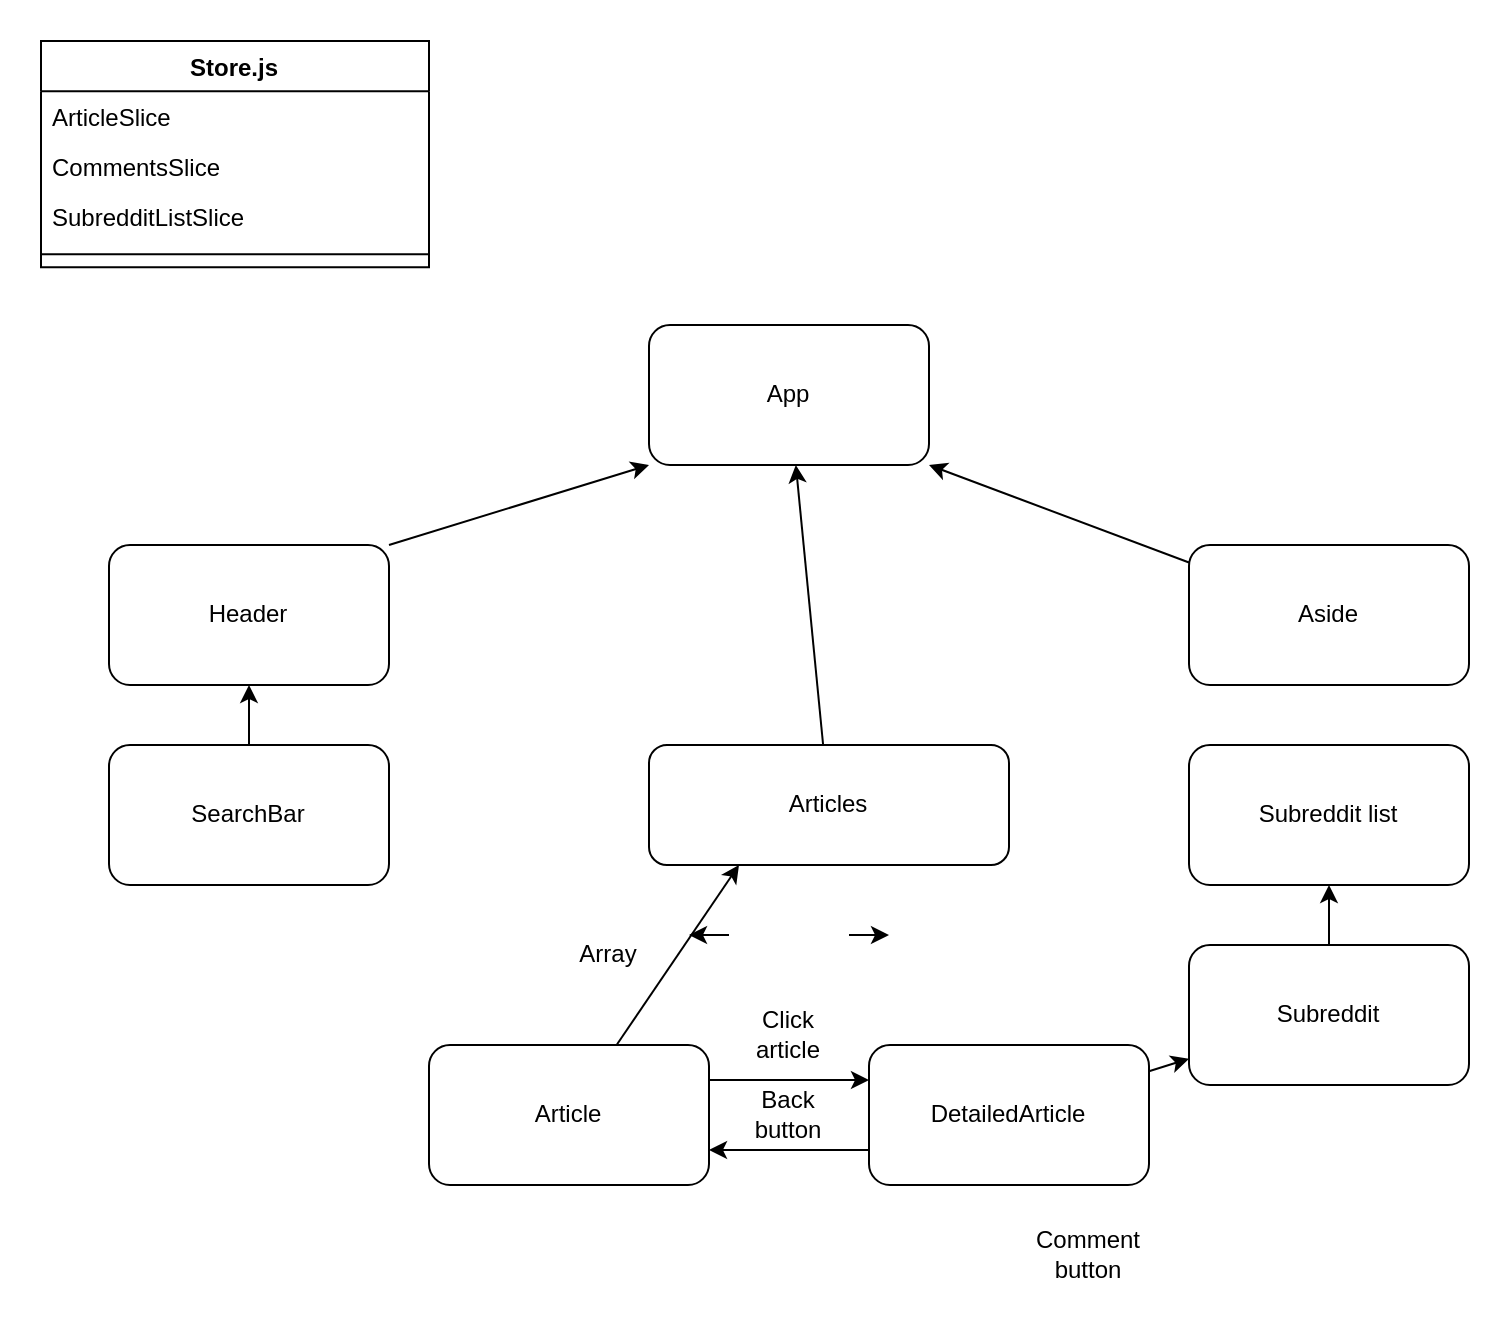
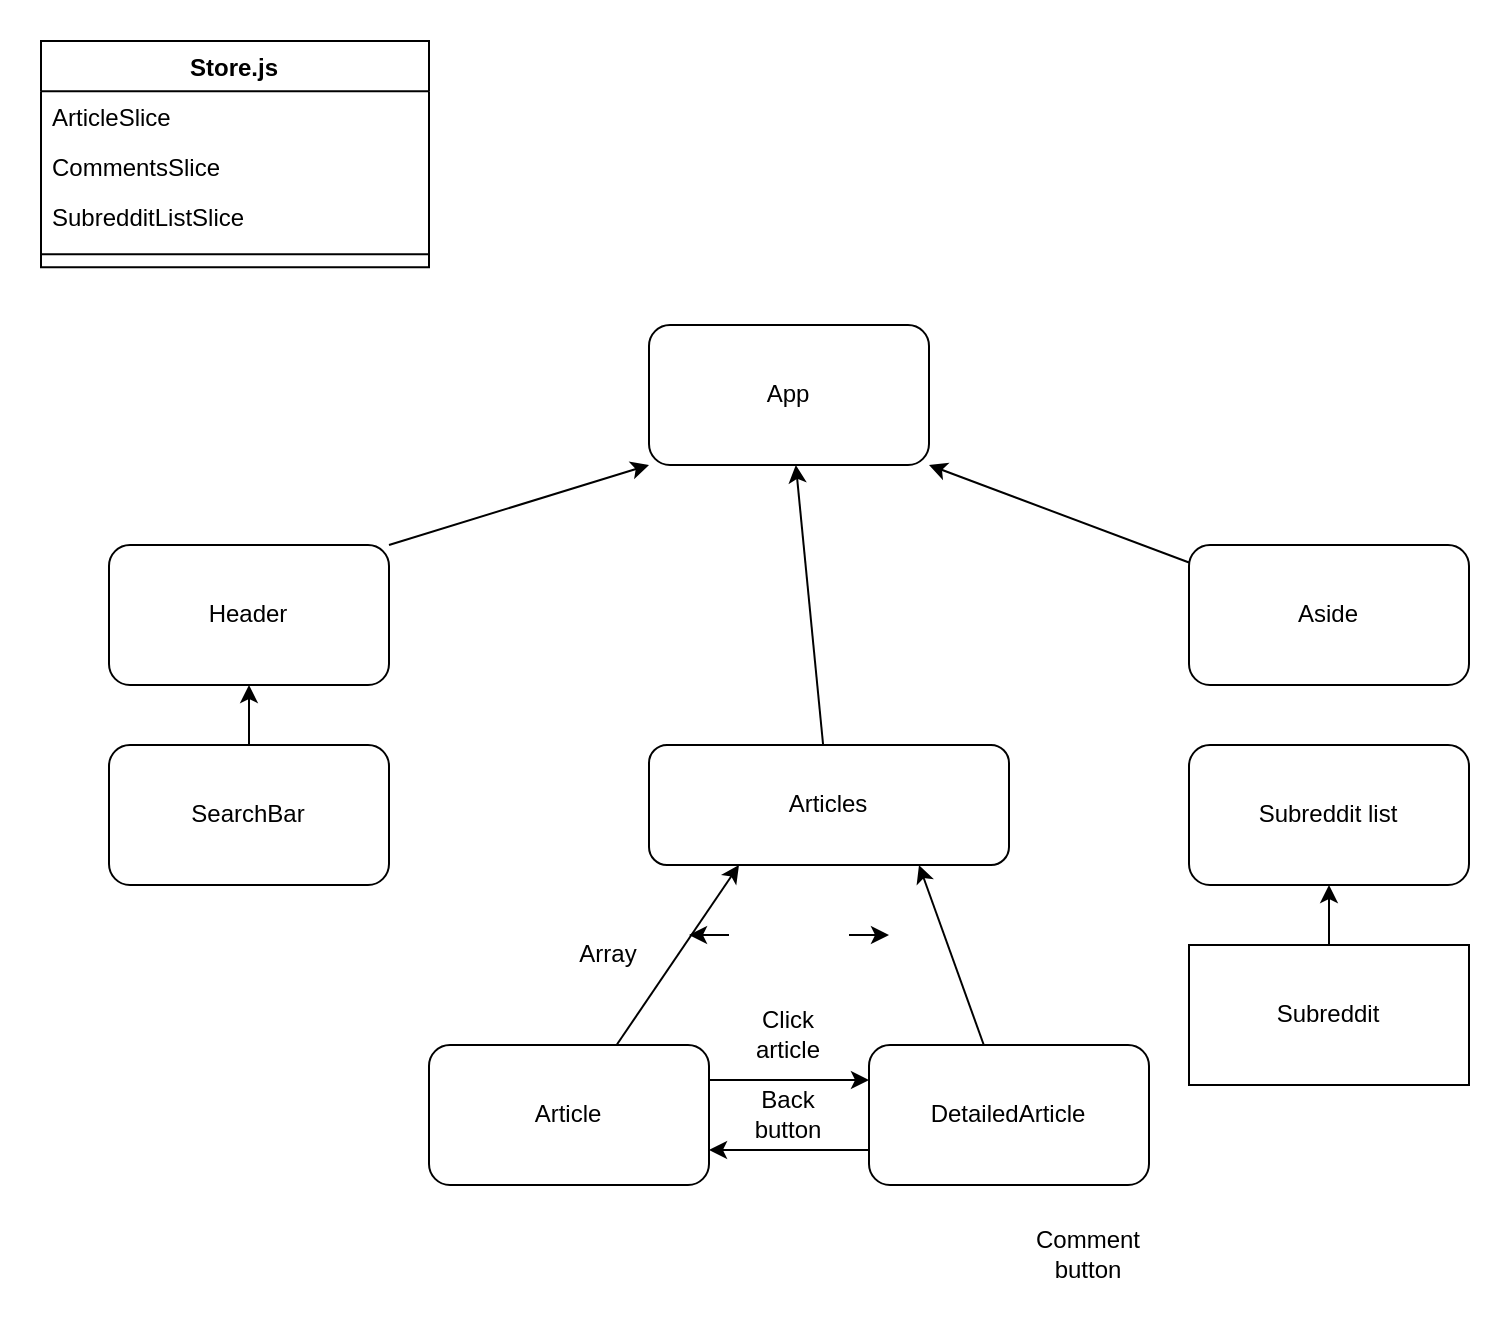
(1329, 1015) -> (1329, 1015)
(1162, 1067) -> (954, 961)
